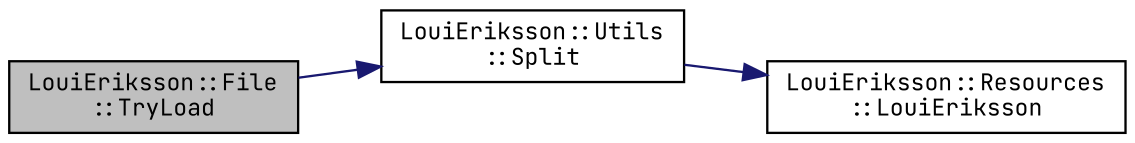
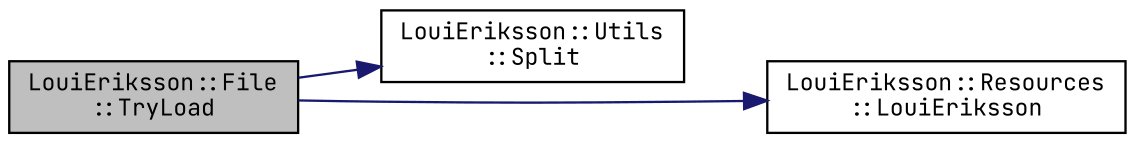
(714, 68) -> (521, 103)
